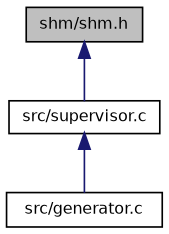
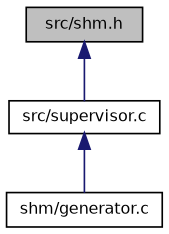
(84, 25) -> (84, 25)
(84, 210) -> (84, 210)
